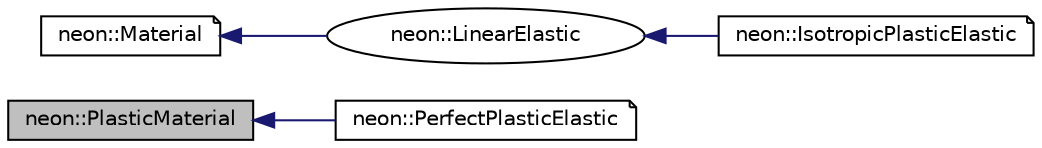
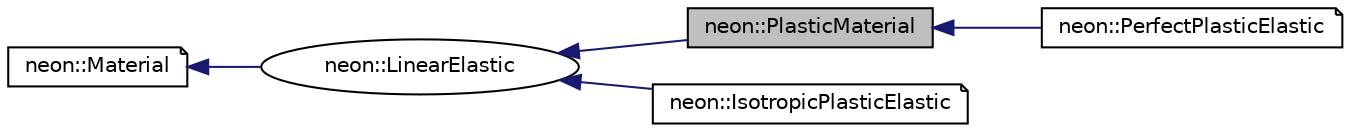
none -> (633, 45)
